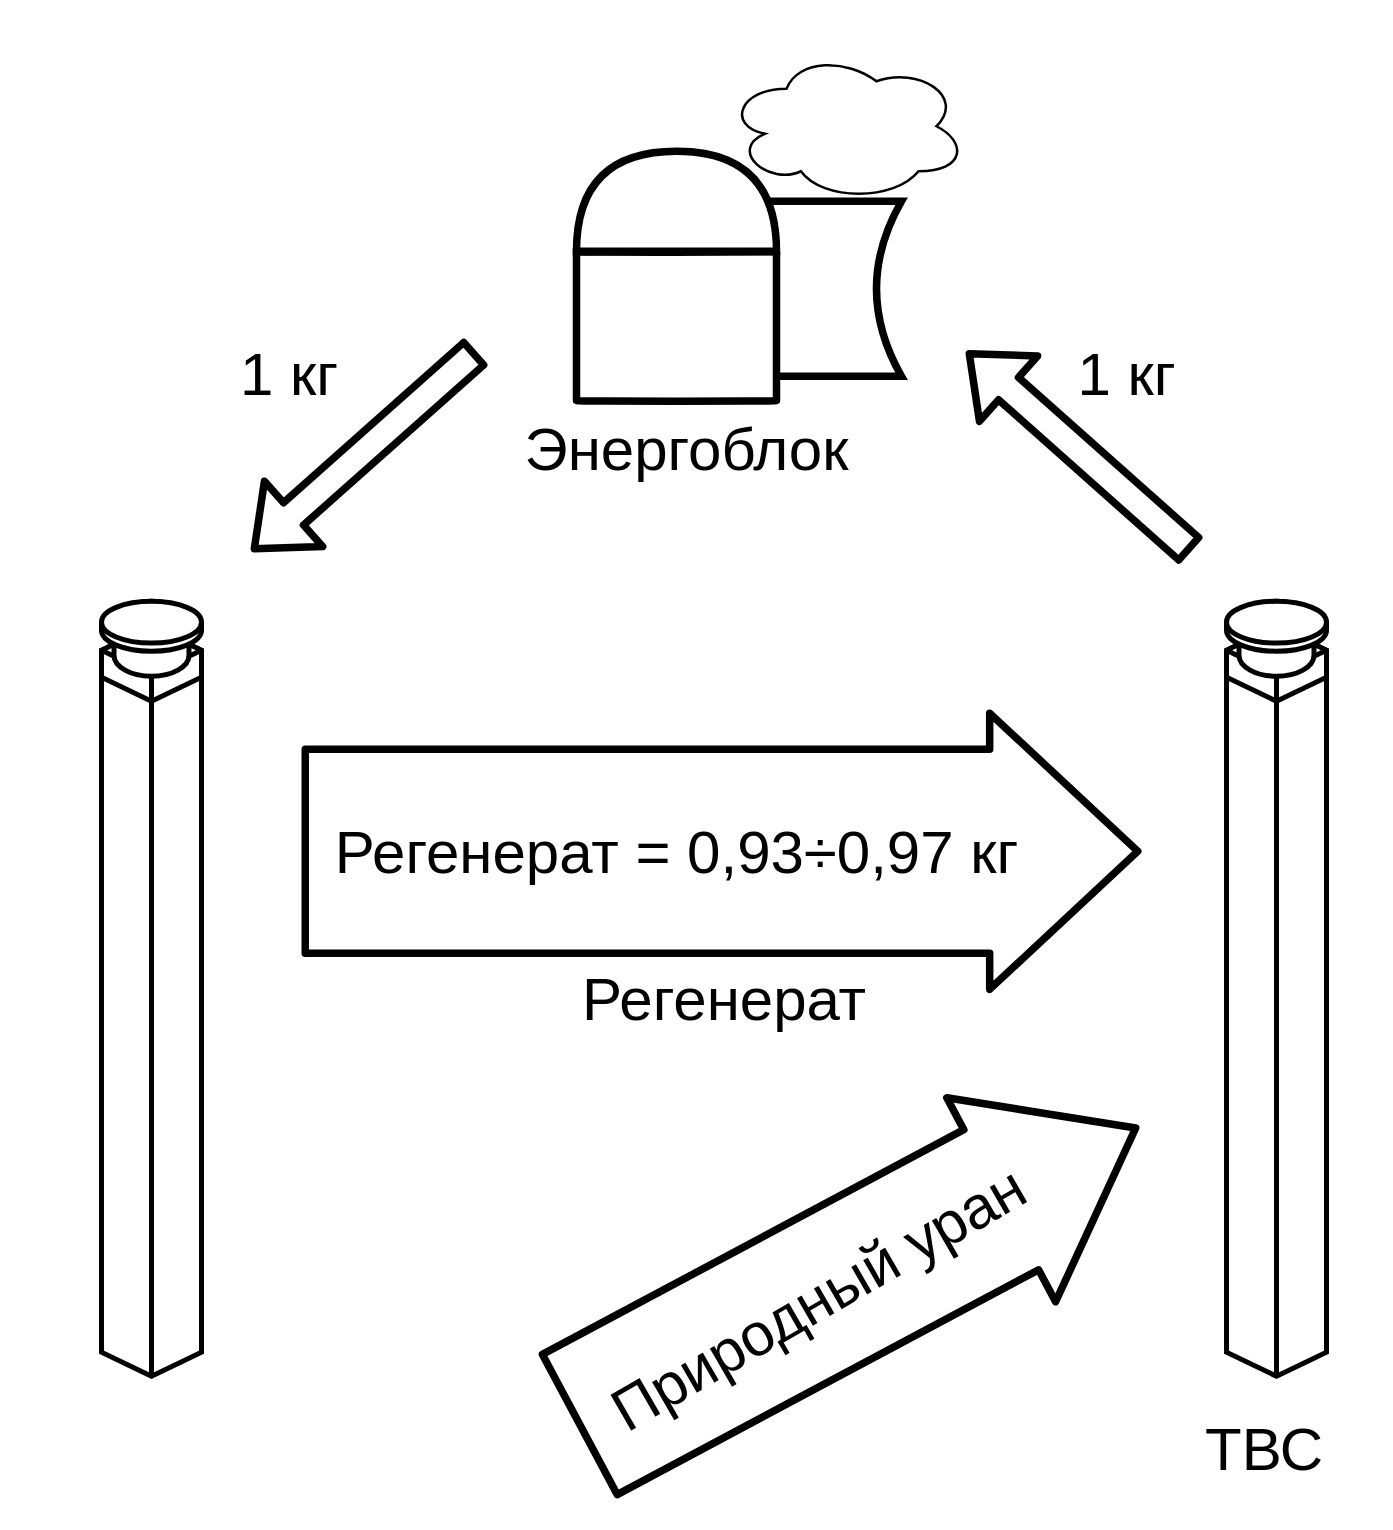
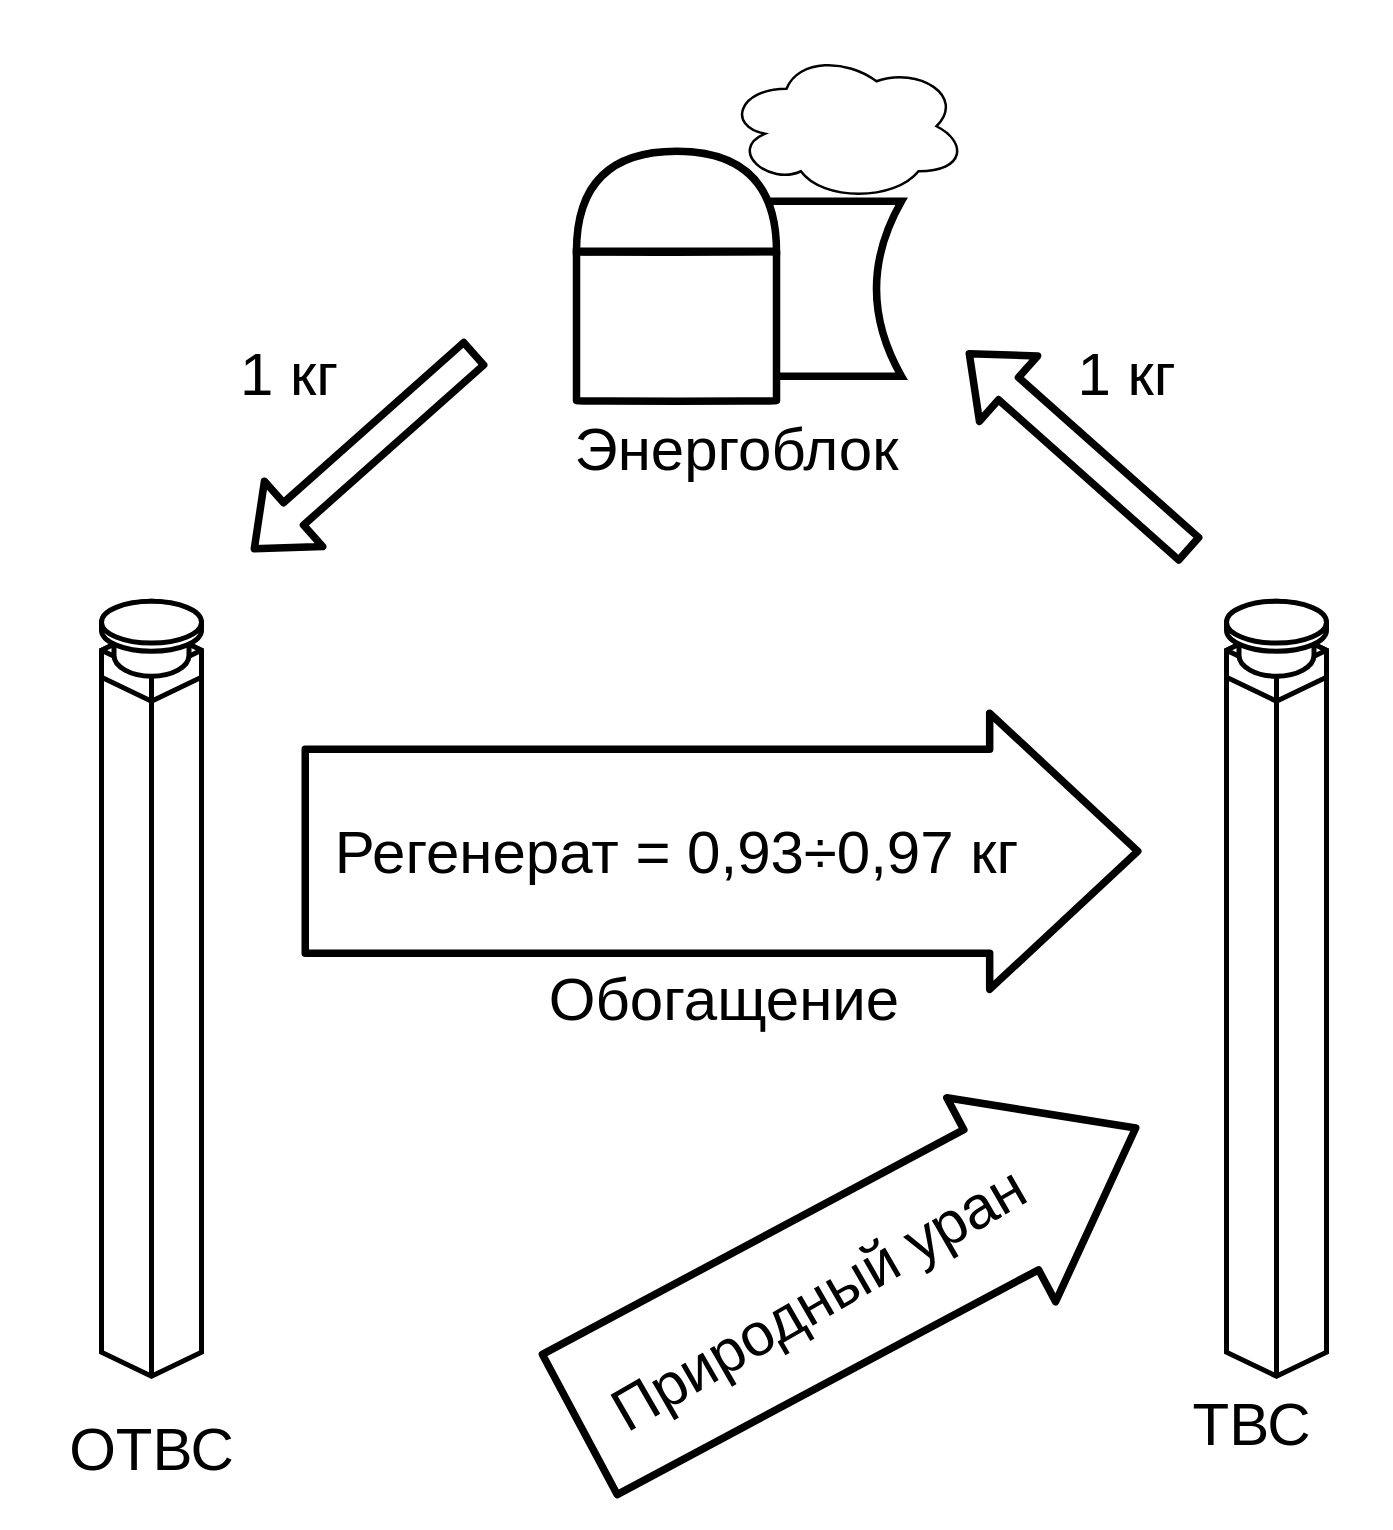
(686, 451) -> (736, 451)
(725, 1001) -> (725, 1001)
none -> (151, 1451)
(1264, 1451) -> (1251, 1426)
